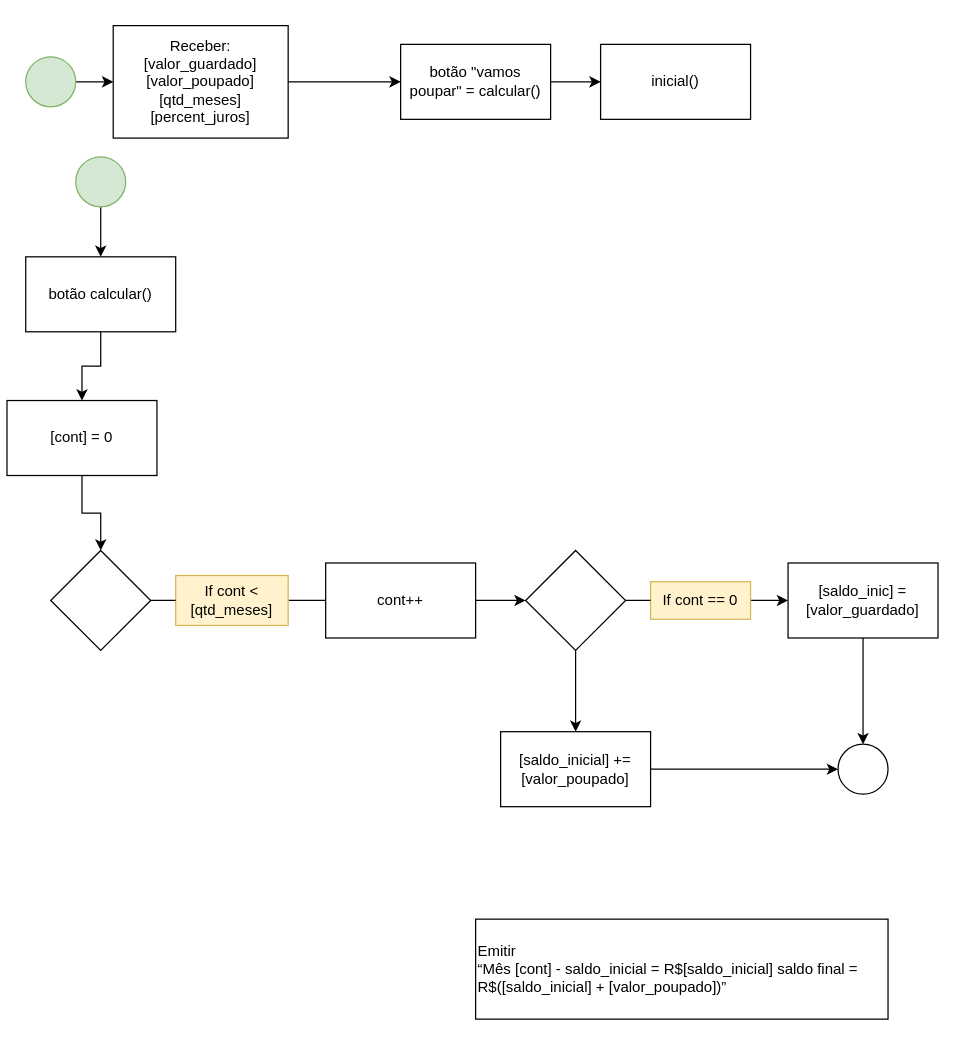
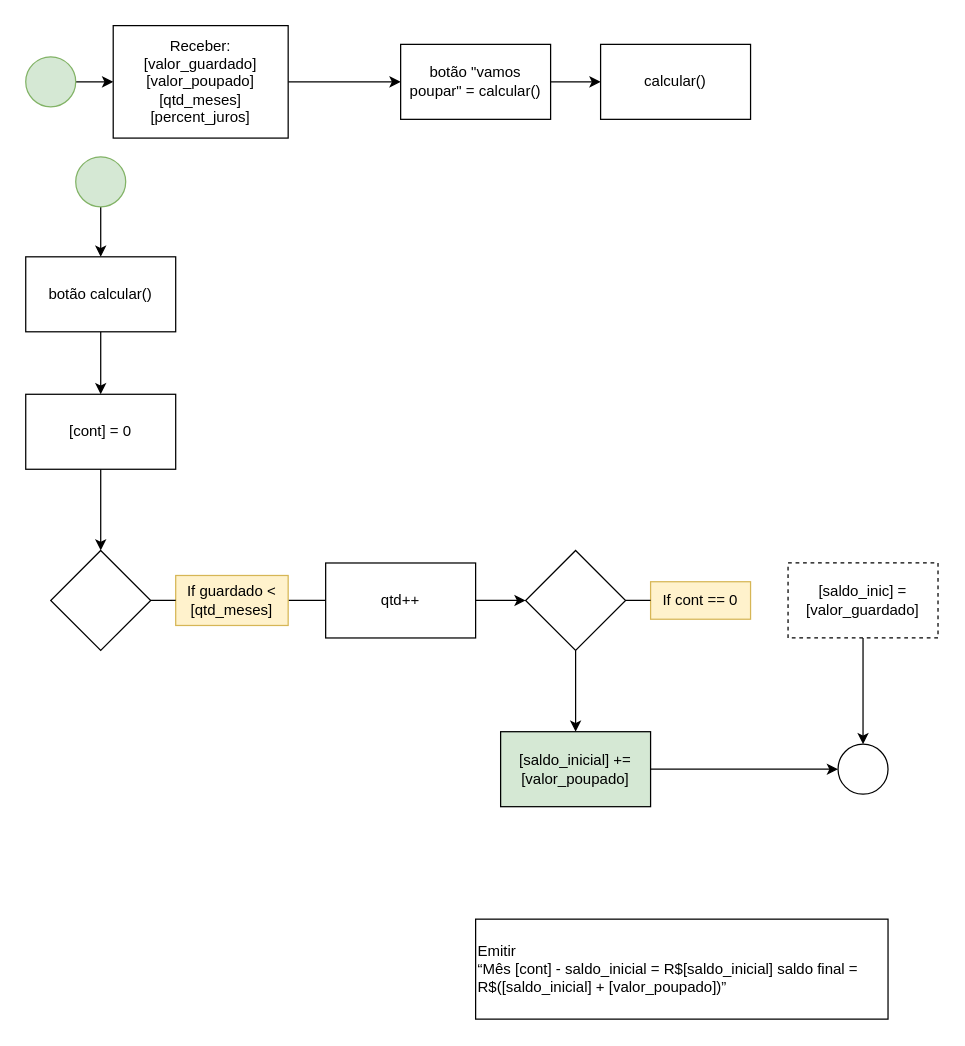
(676, 82) -> (676, 82)
(82, 438) -> (101, 432)
(232, 601) -> (232, 601)
(401, 601) -> (401, 601)
(774, 601) -> none
(863, 601) -> (863, 601)
(576, 769) -> (576, 769)
